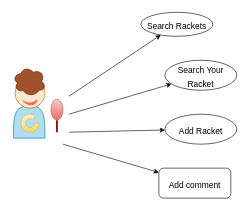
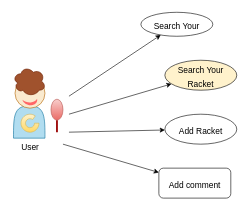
(177, 24) -> (177, 24)
(201, 75) -> (201, 75)
none -> (30, 147)
